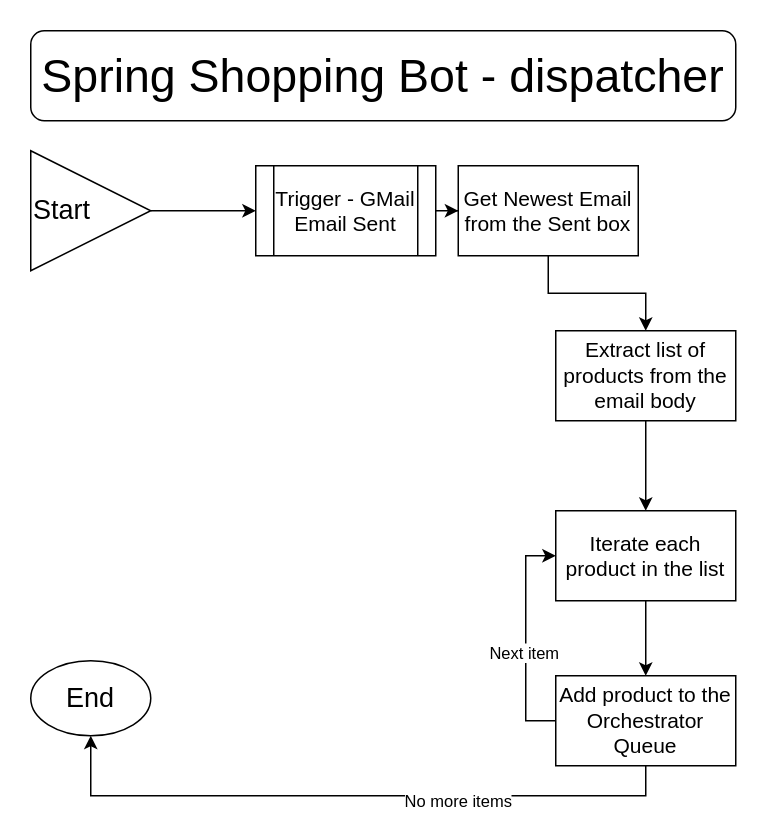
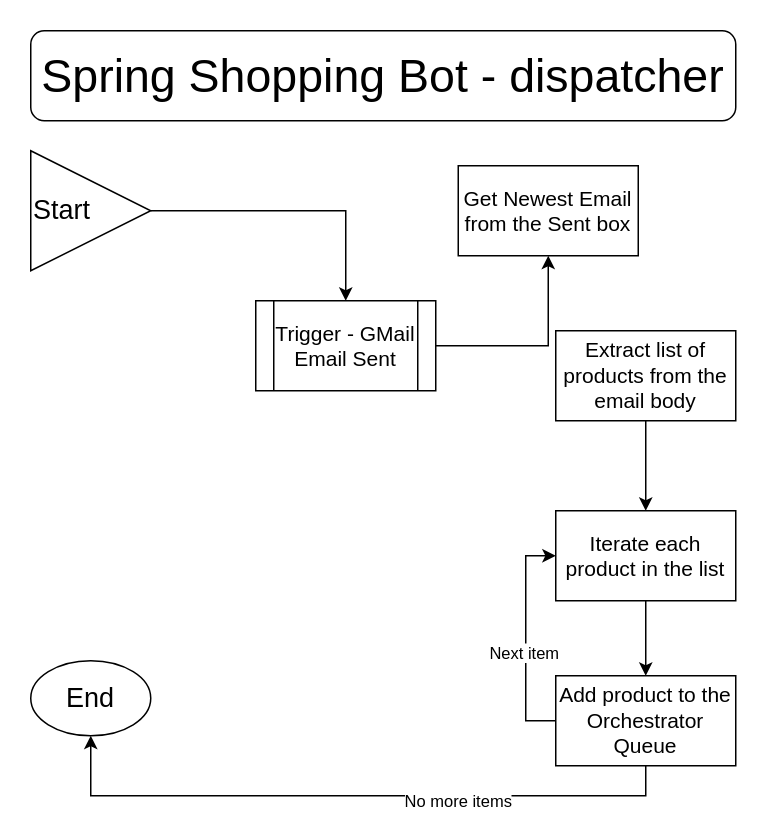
(346, 211) -> (346, 346)
(612, 293) -> none
